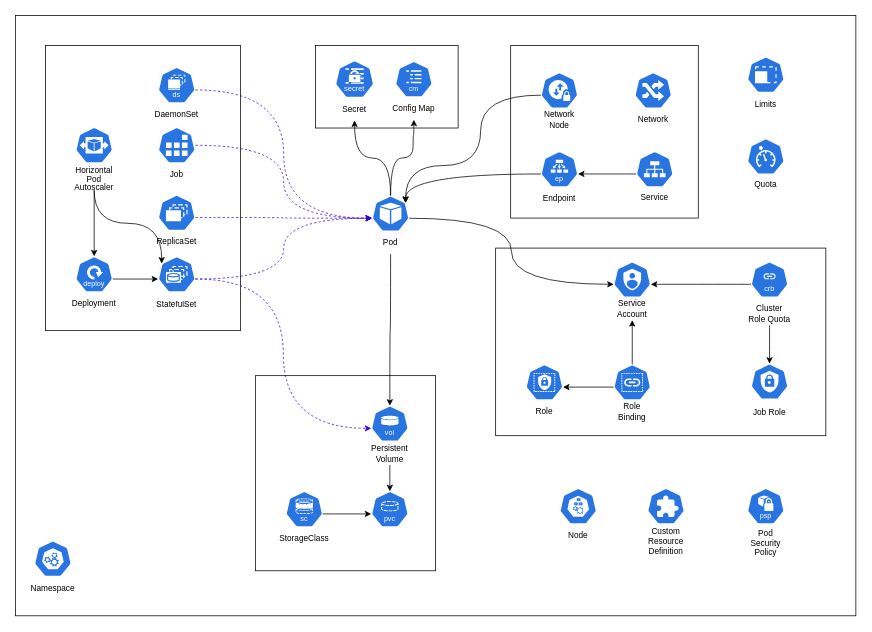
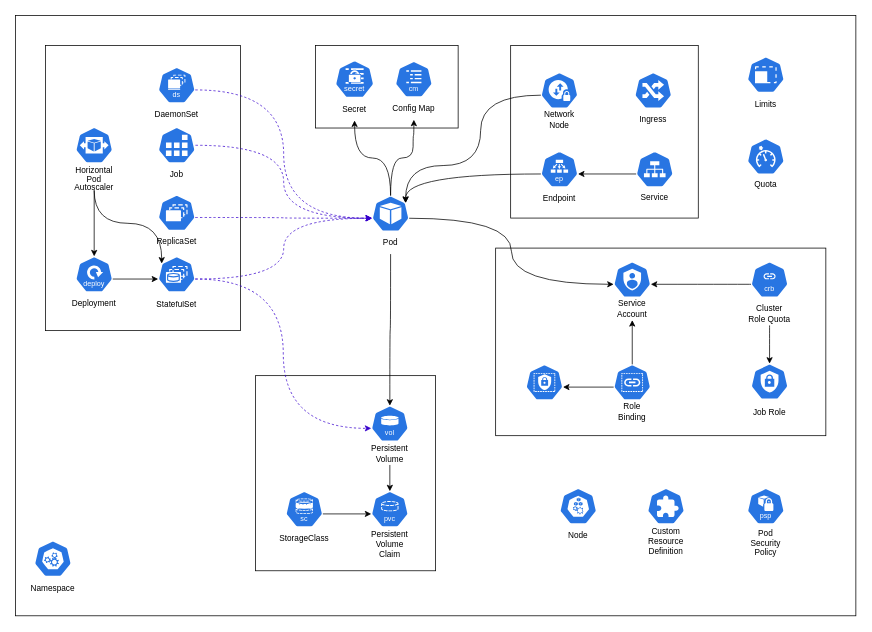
(653, 120) -> (653, 120)
(544, 411) -> none
none -> (390, 544)
